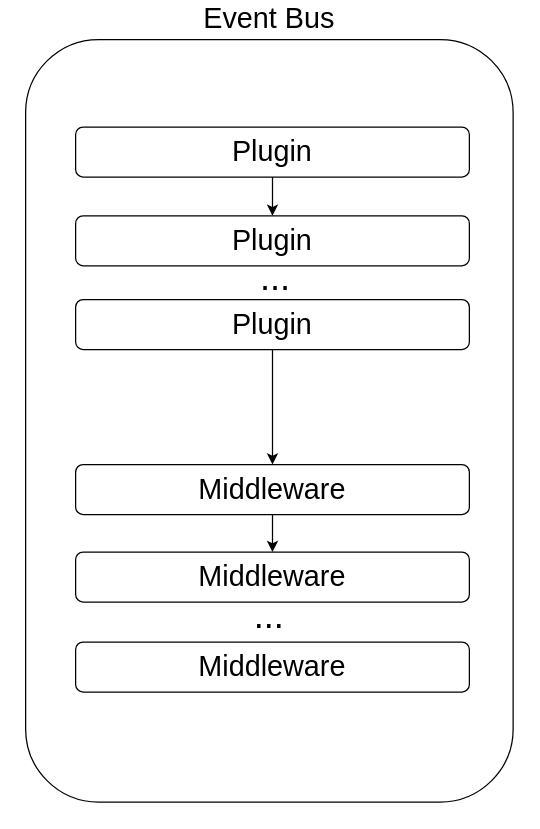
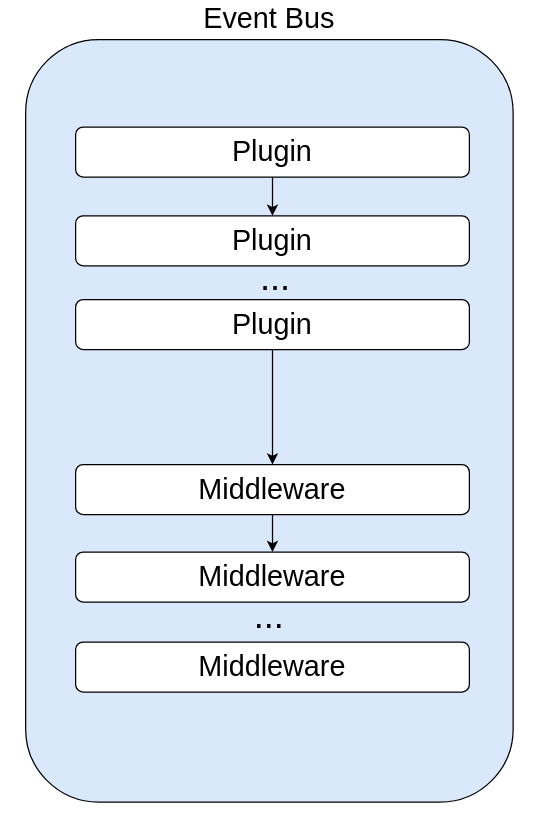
(269, 421) -> (269, 421)
